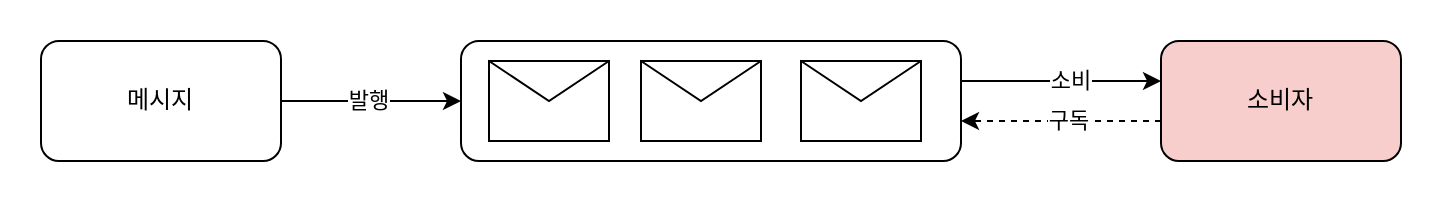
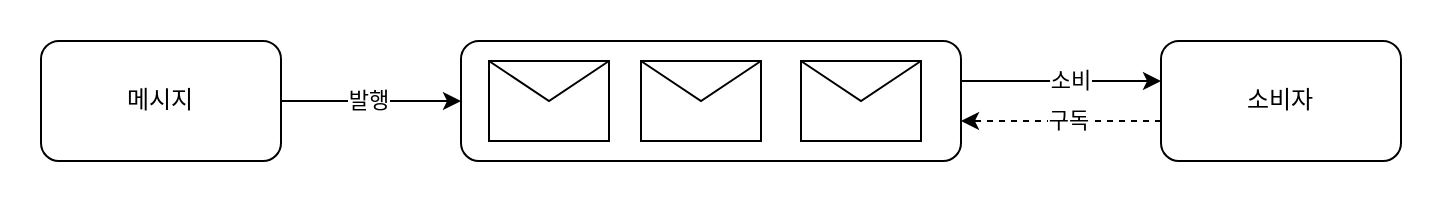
(1281, 101) -> (1281, 101)
